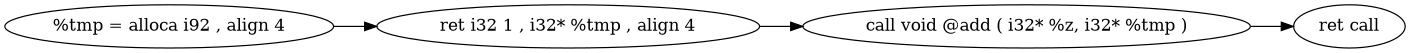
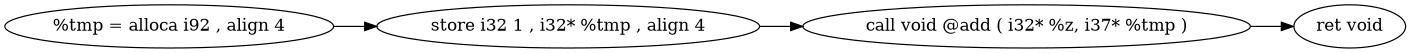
(568, 26) -> (568, 26)
(1027, 26) -> (1027, 26)
(1349, 26) -> (1350, 26)
